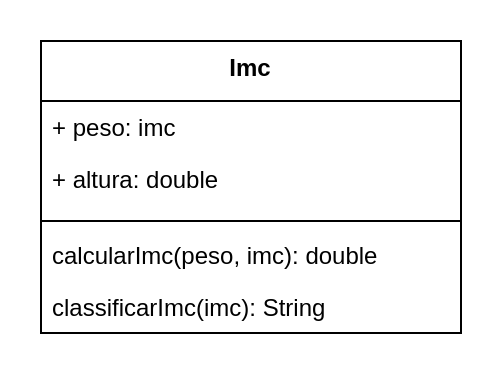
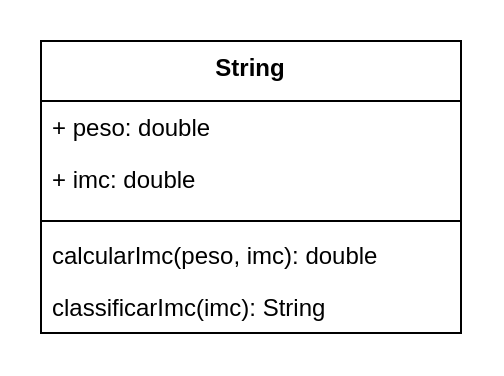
(251, 69) -> (251, 69)
(114, 129) -> (135, 129)
(145, 181) -> (125, 181)
